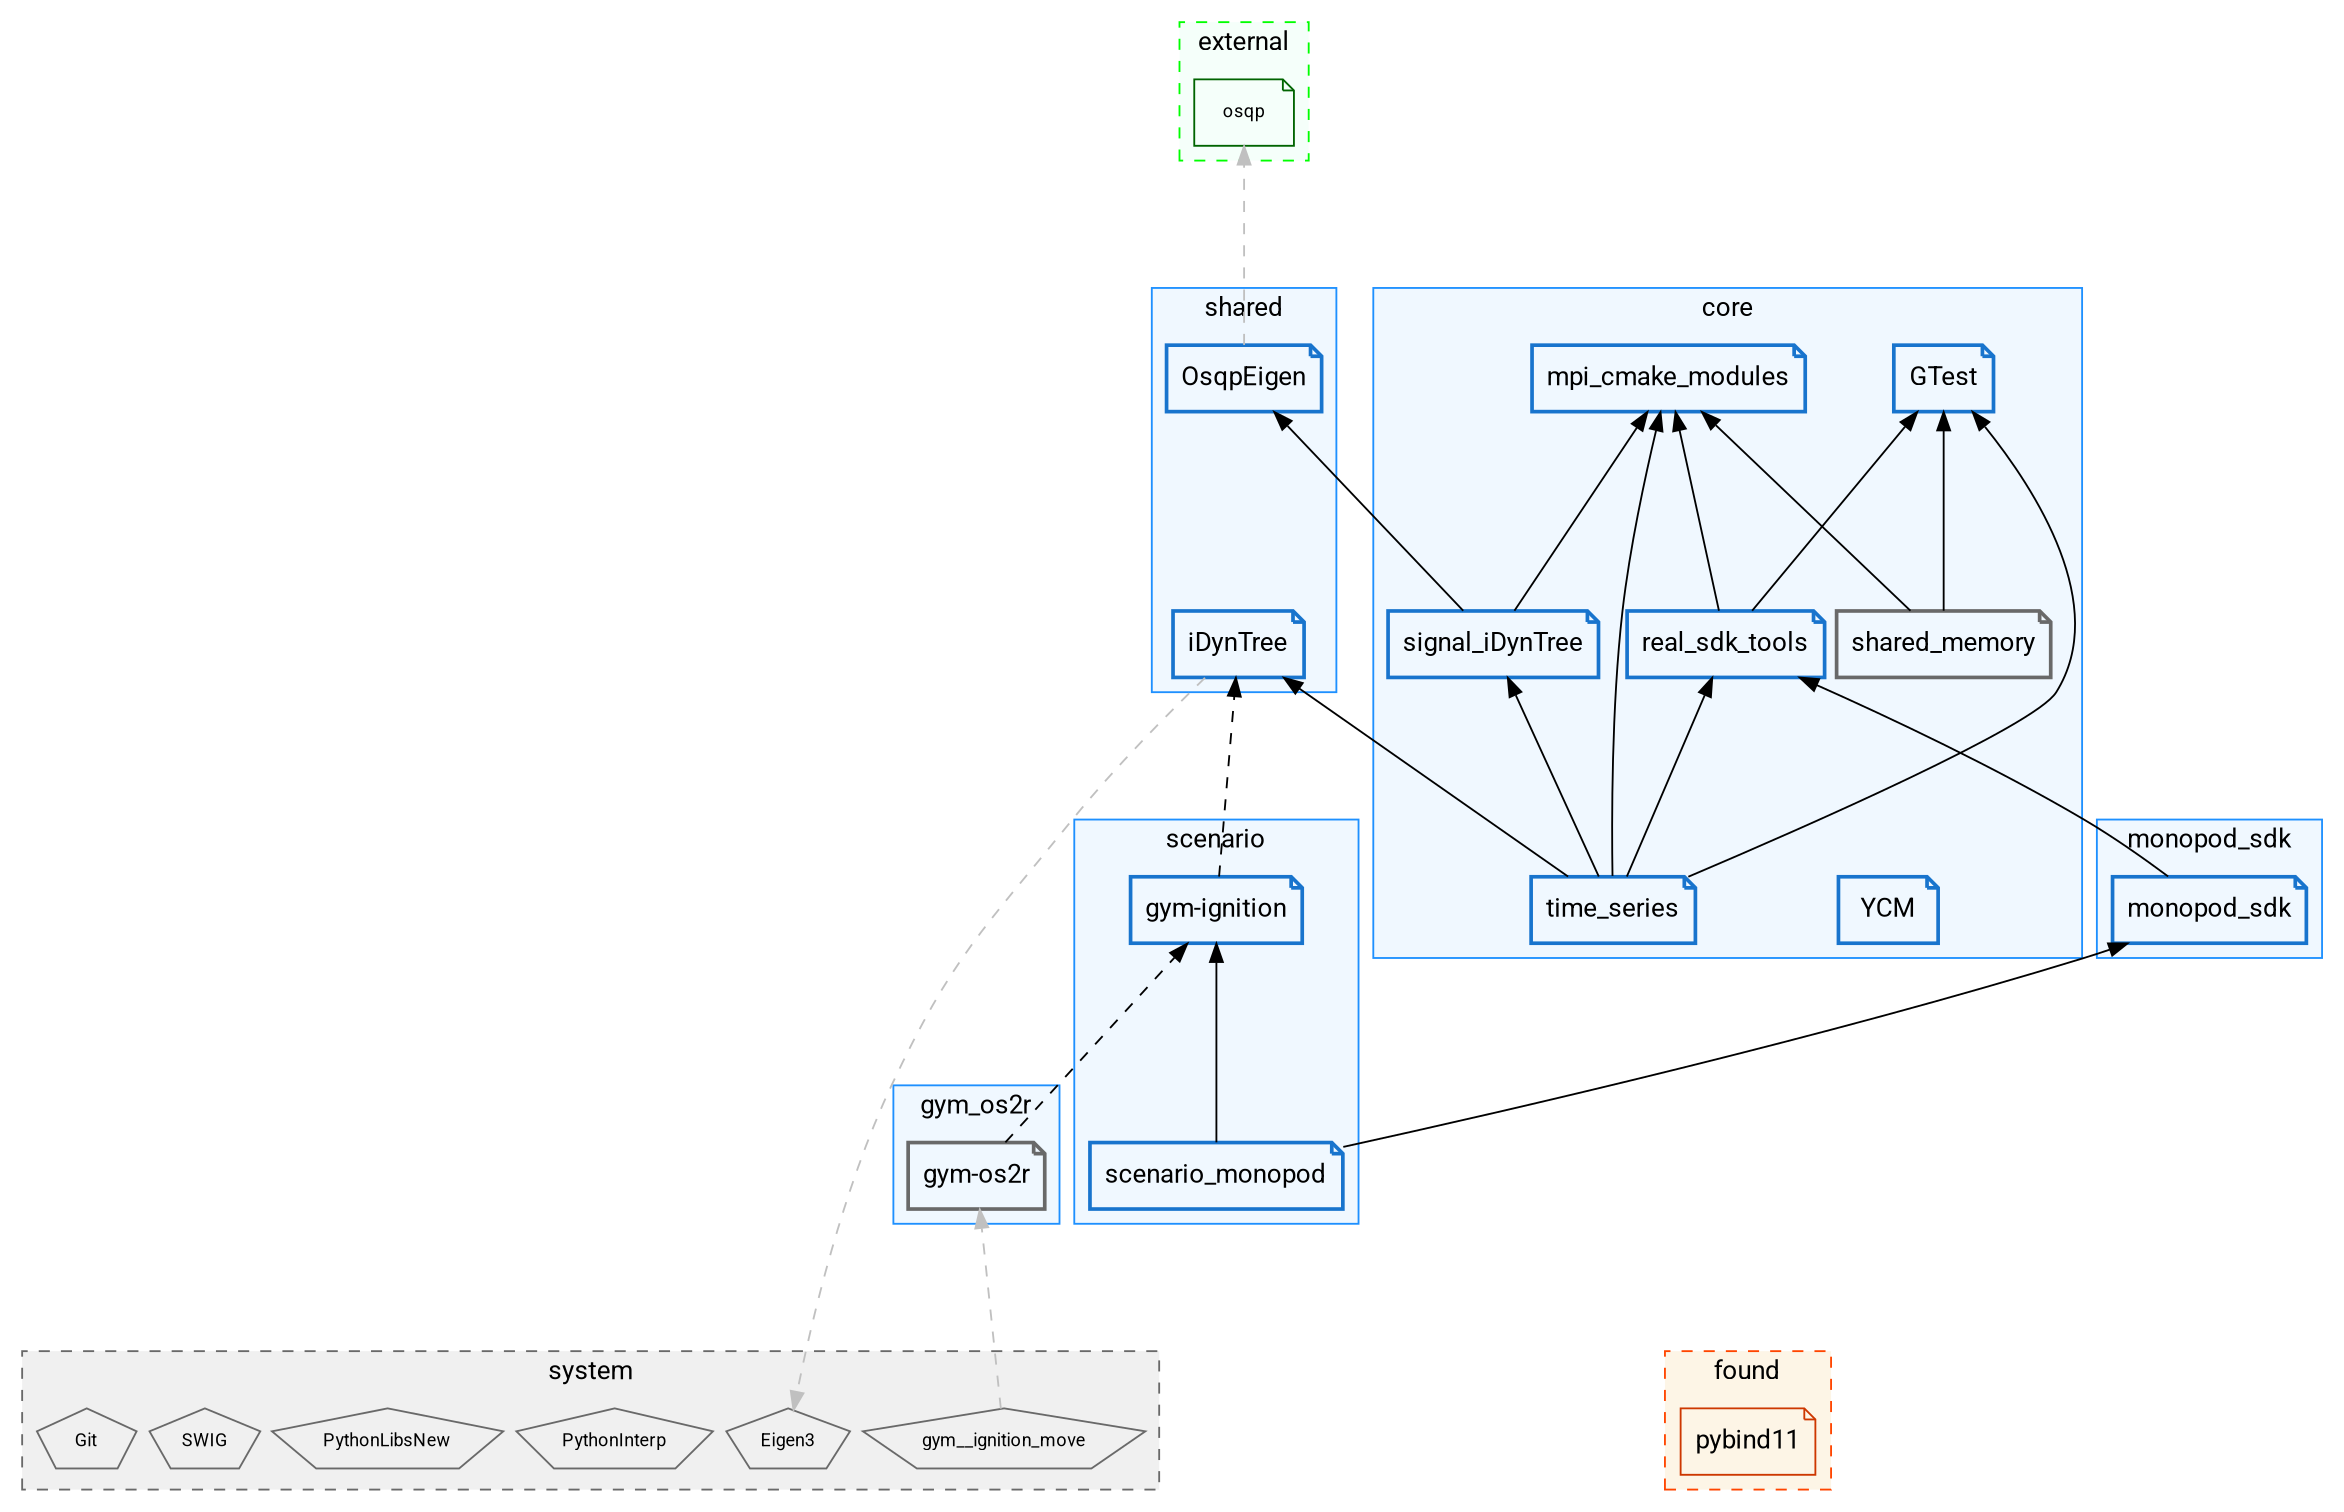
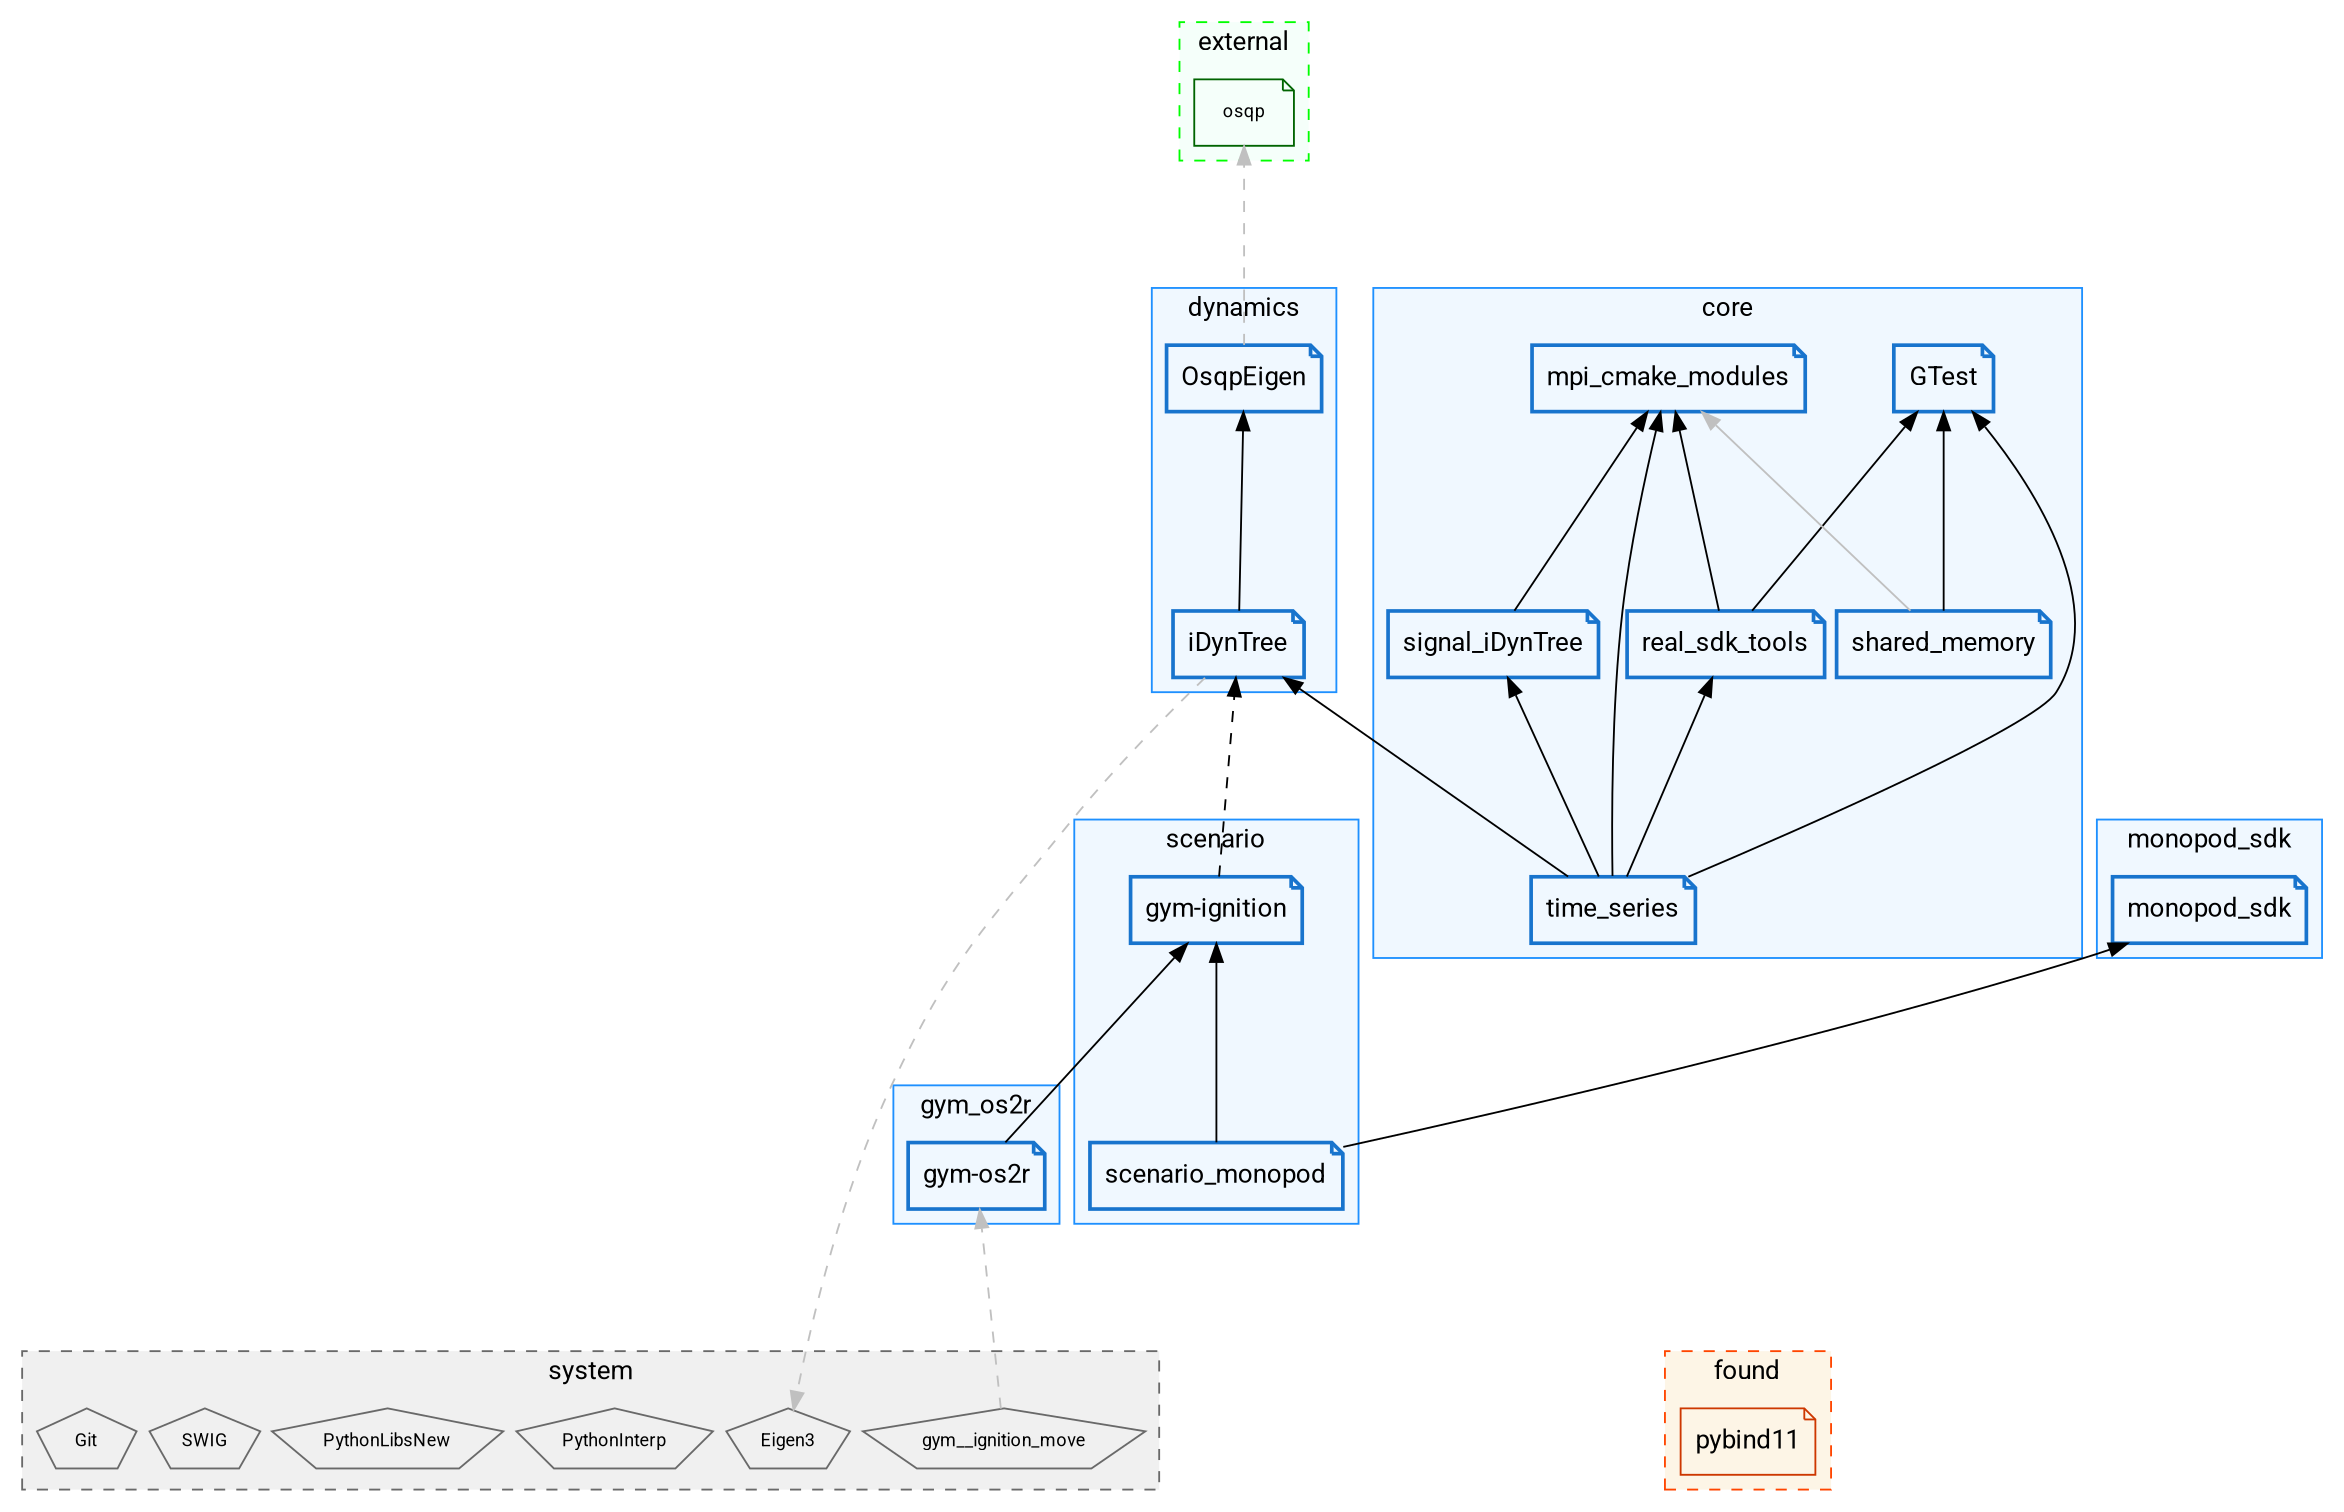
(1244, 309) -> (1244, 309)
(1813, 518) -> (1813, 518)
(1389, 532) -> (1241, 521)
(1944, 644) -> (1944, 644)
(1997, 772) -> none
(1888, 910) -> none
(1090, 1050) -> (1090, 1050)
(976, 1176) -> (976, 1176)
